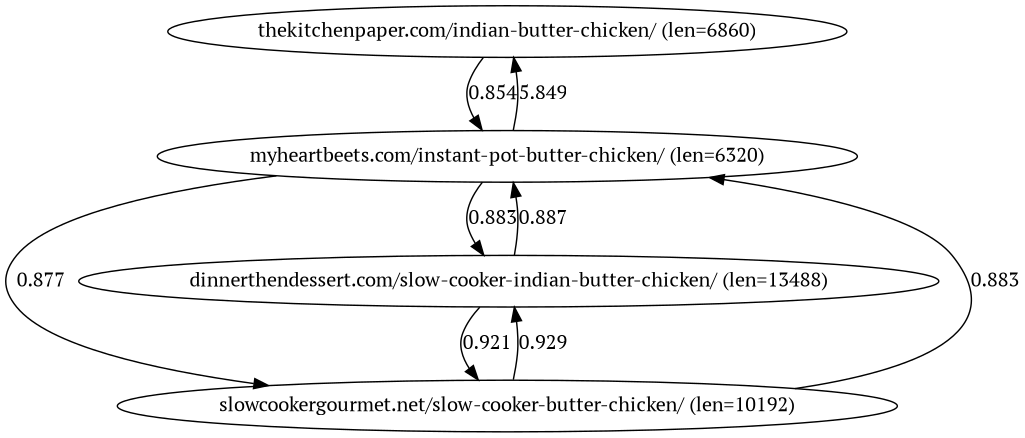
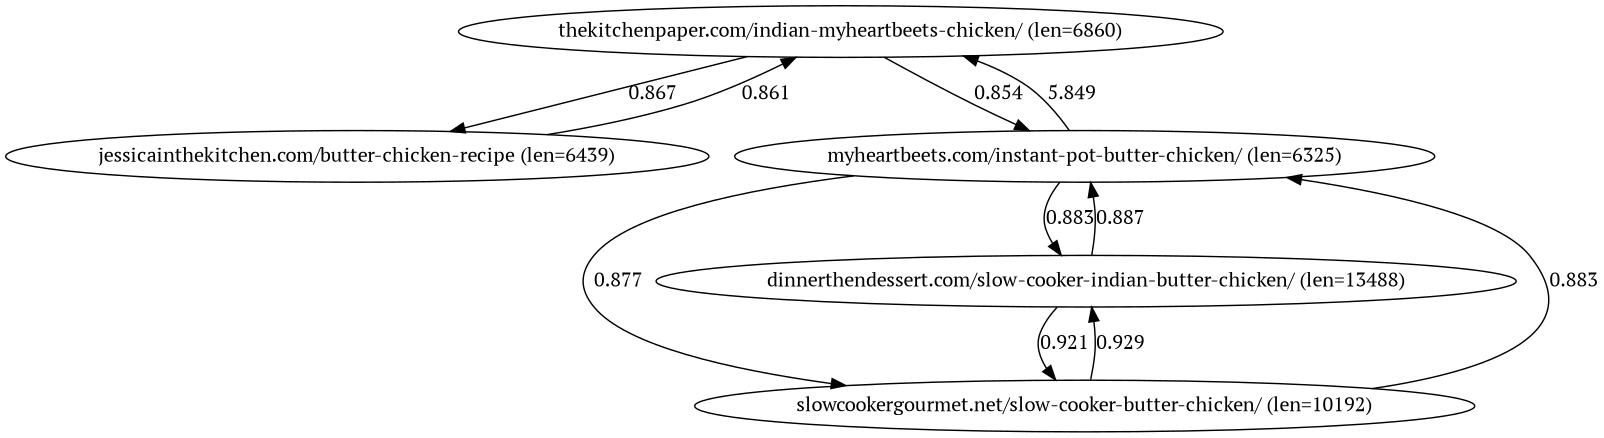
(507, 32) -> (841, 32)
none -> (357, 156)
(507, 156) -> (1085, 156)
